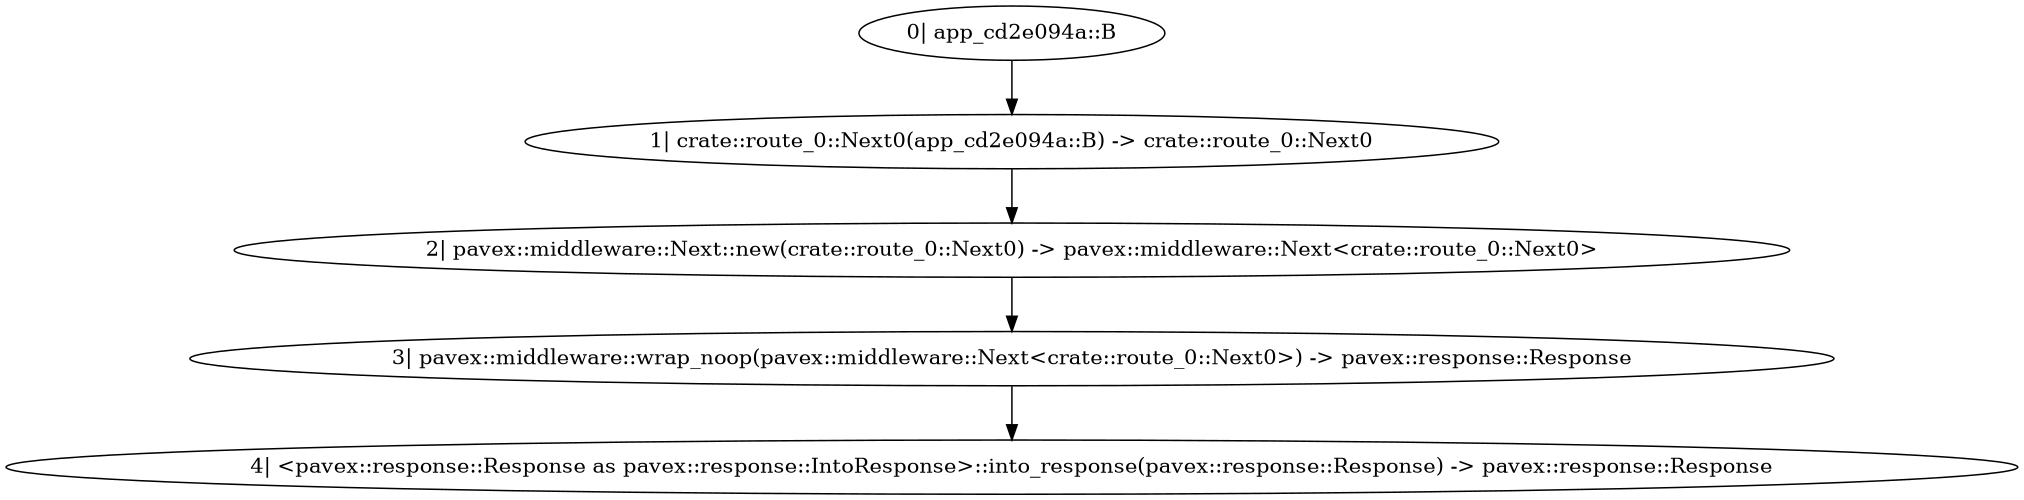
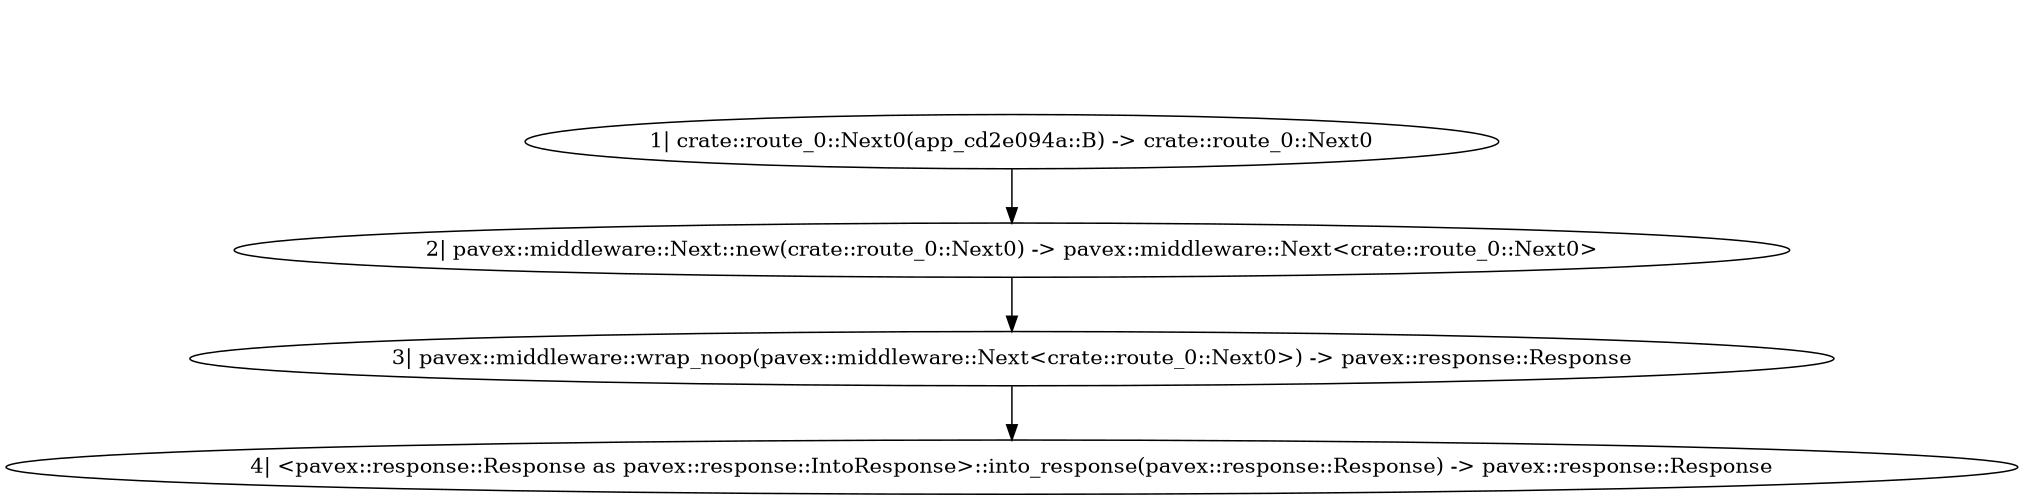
(1012, 33) -> none
